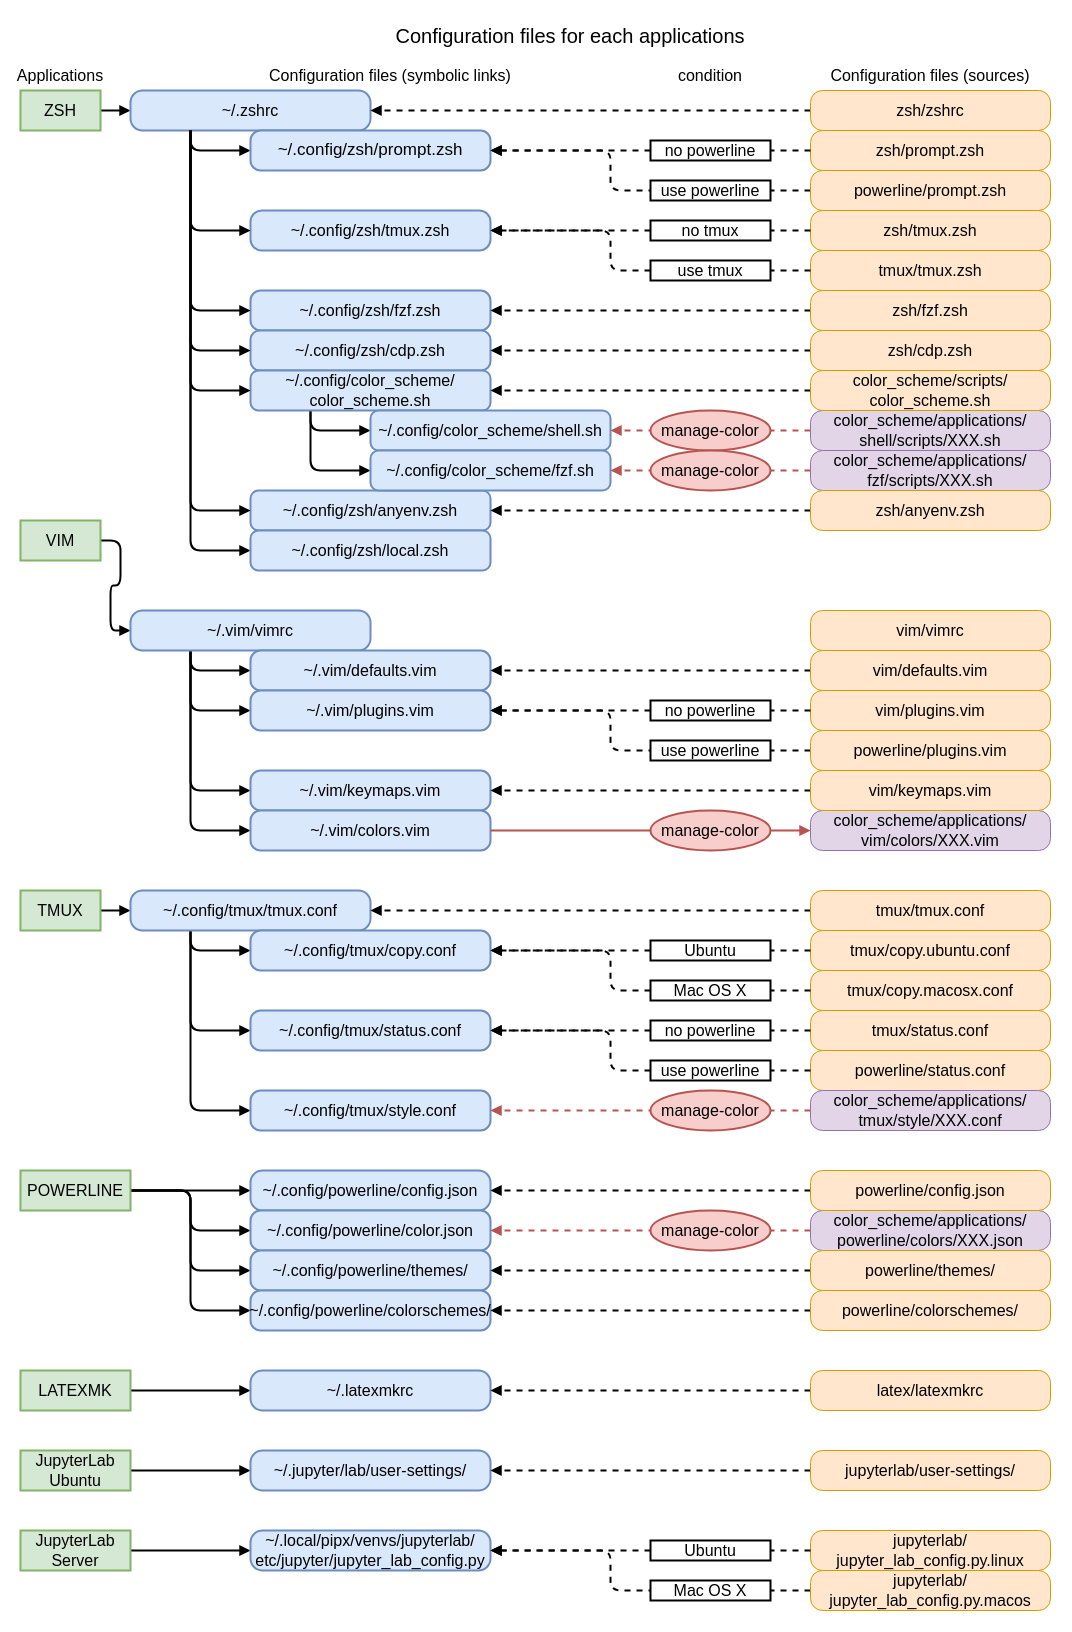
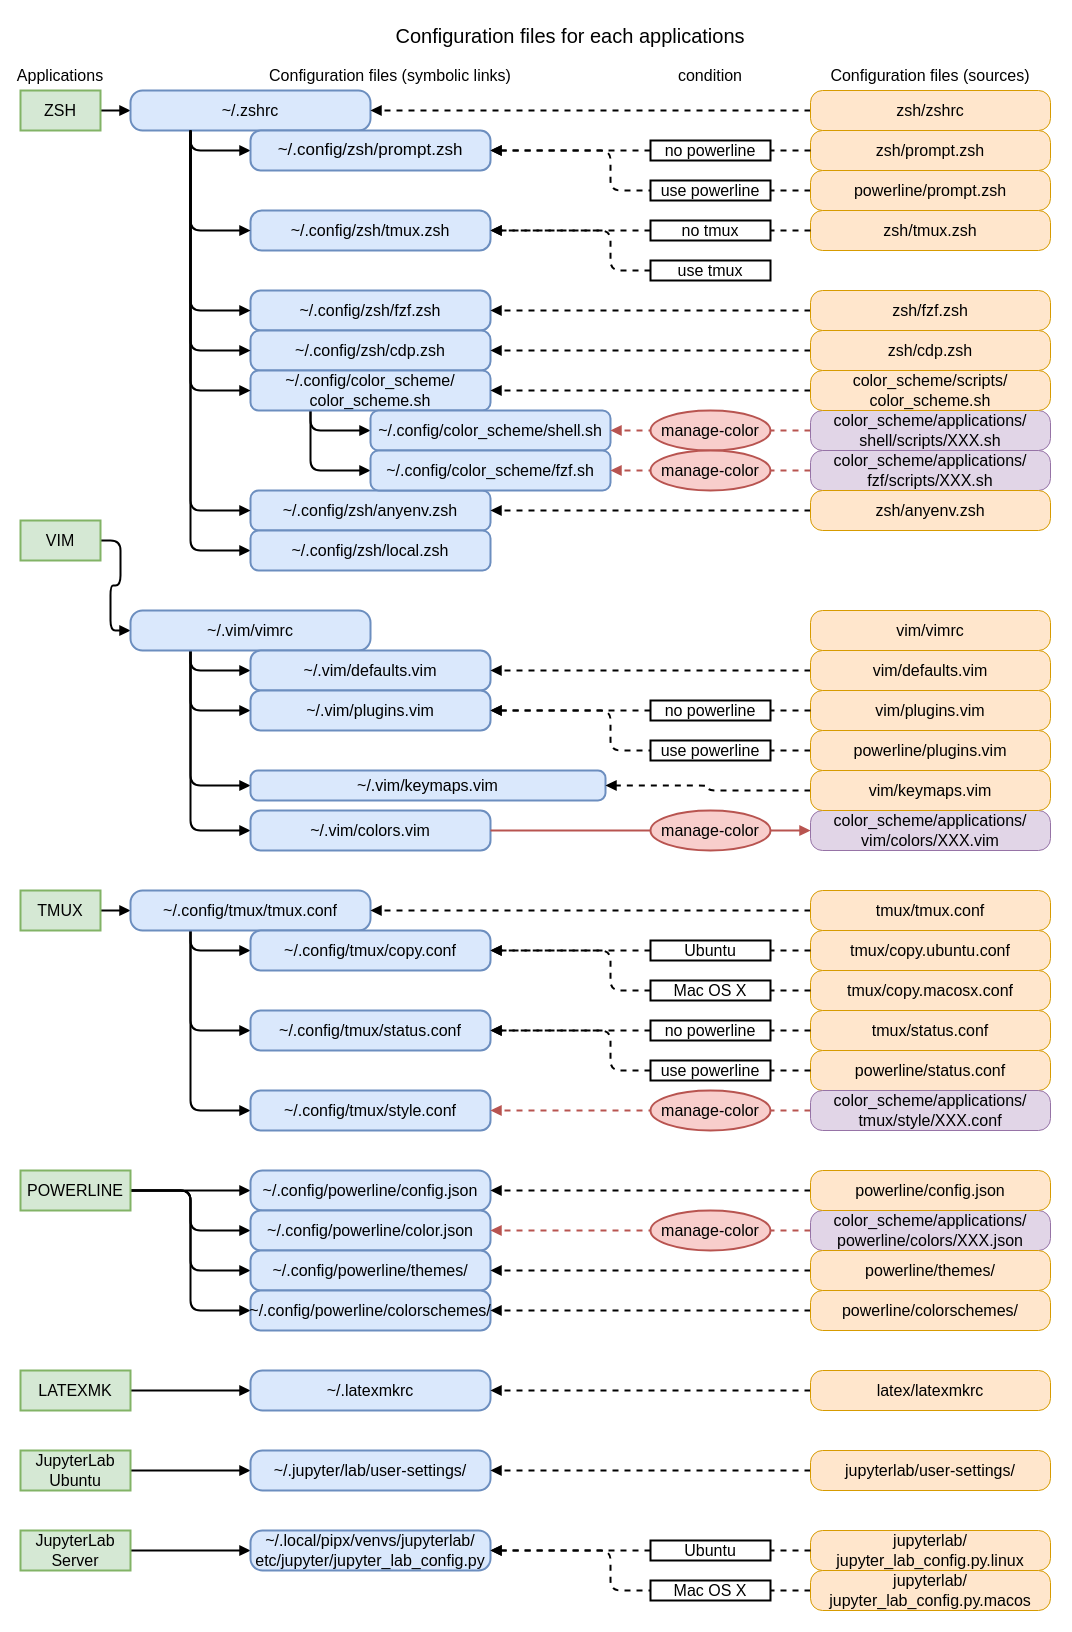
(791, 271) -> none
(931, 271) -> none
(371, 791) -> (428, 786)
